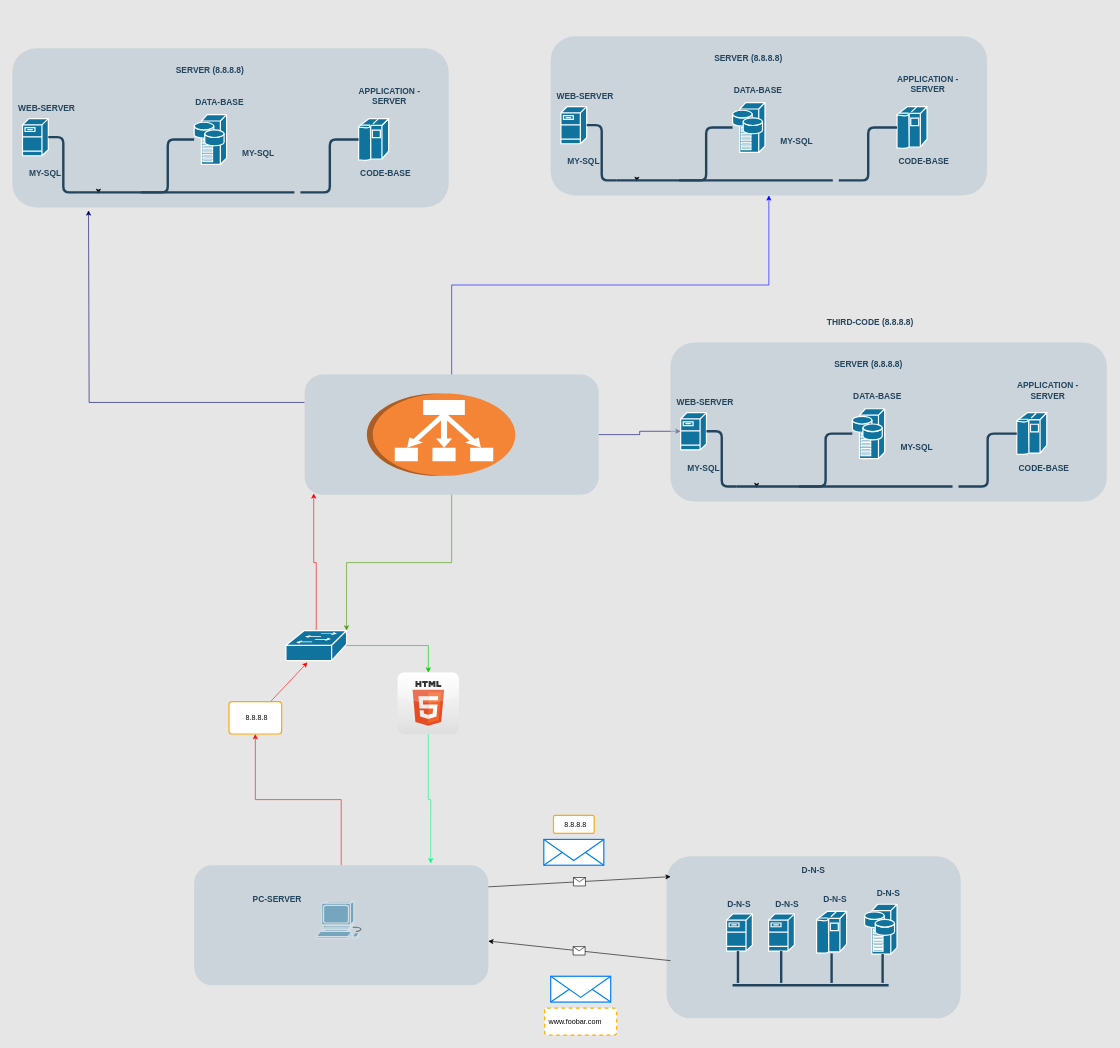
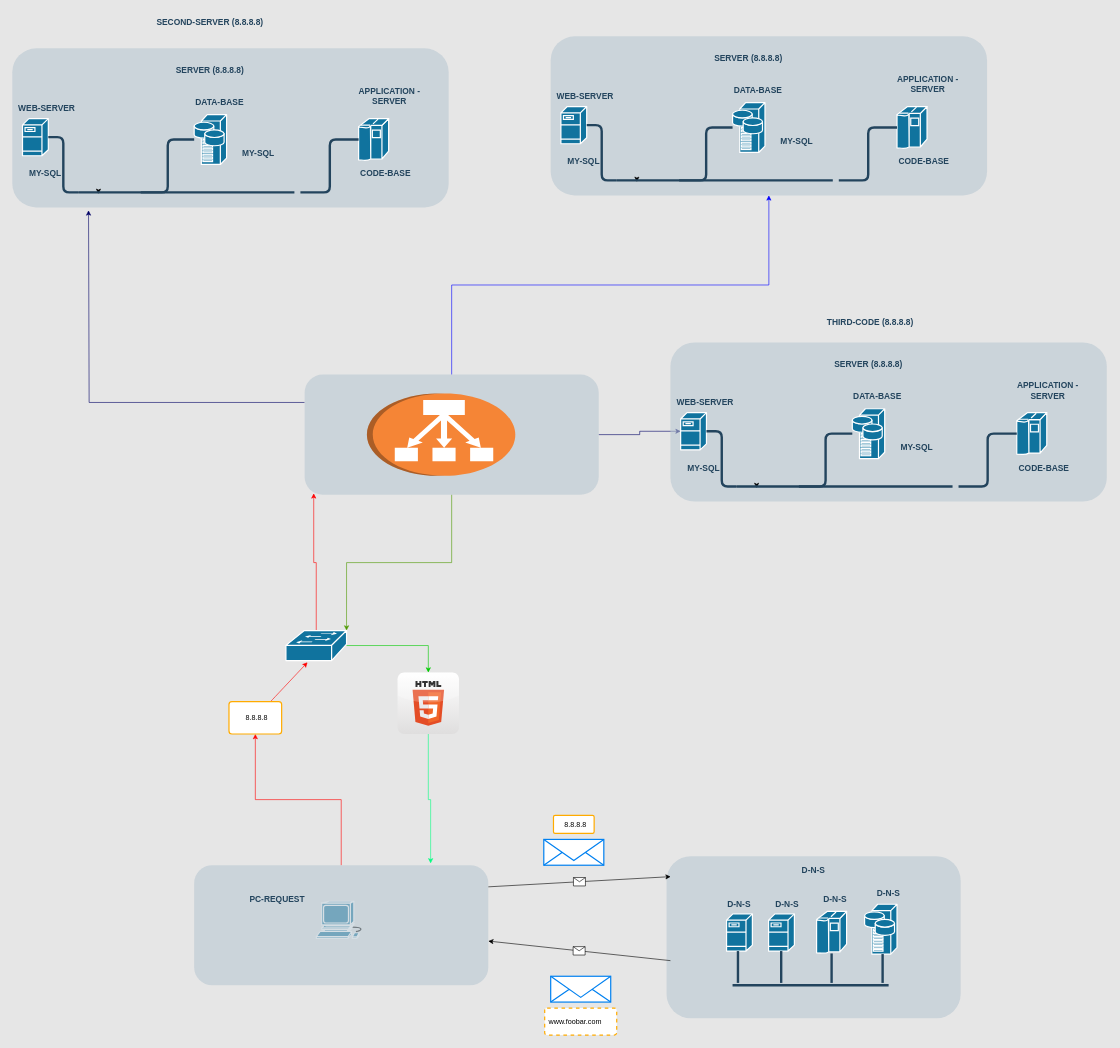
none -> (210, 23)
(277, 899) -> (277, 899)
